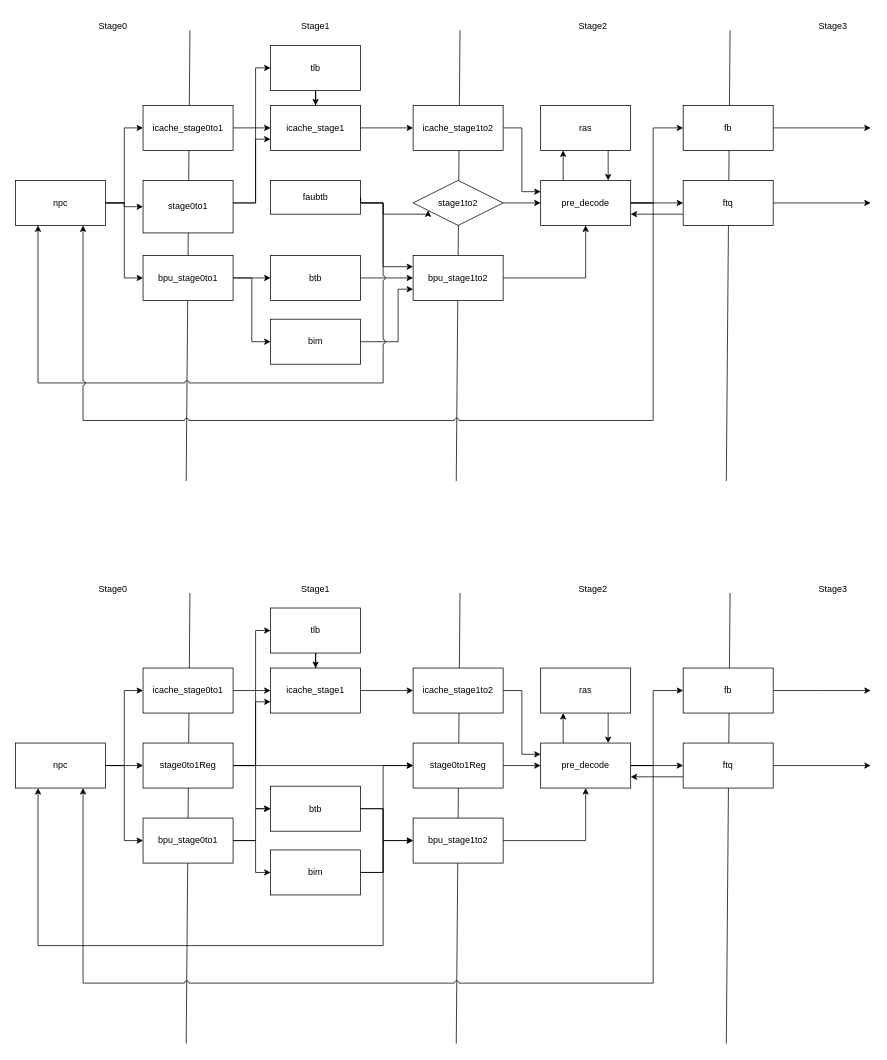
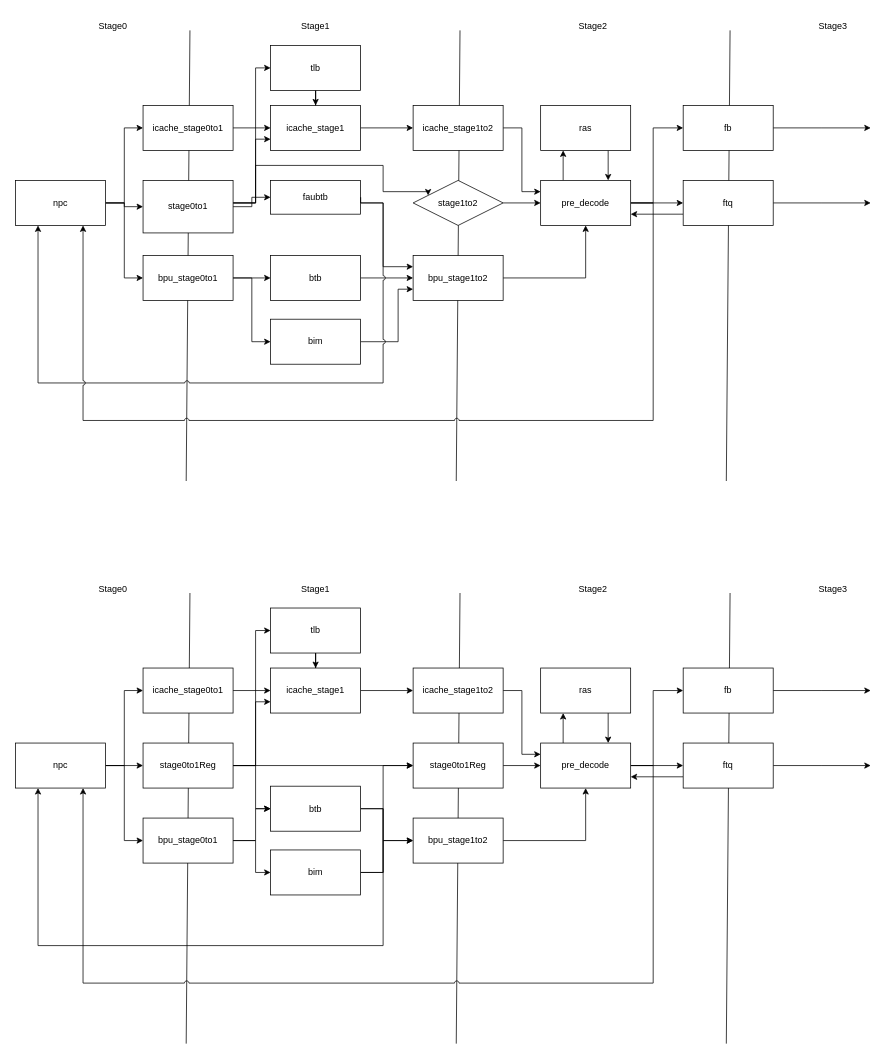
none -> (321, 165)
none -> (252, 205)
(406, 214) -> none
